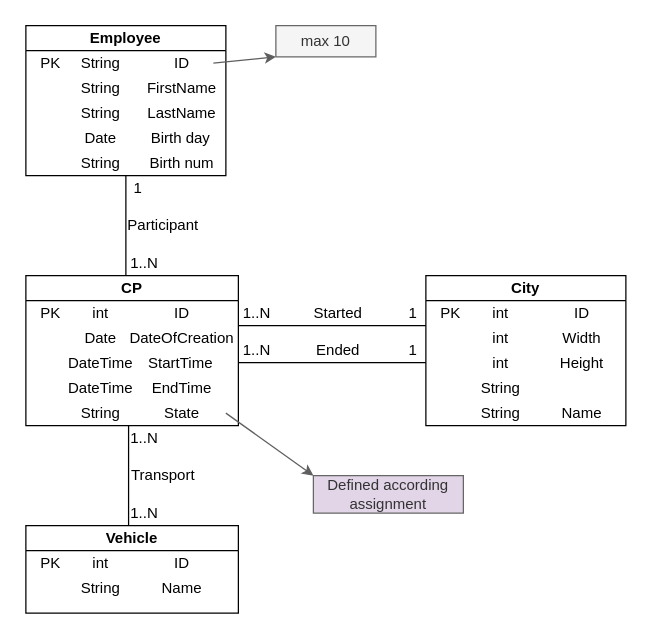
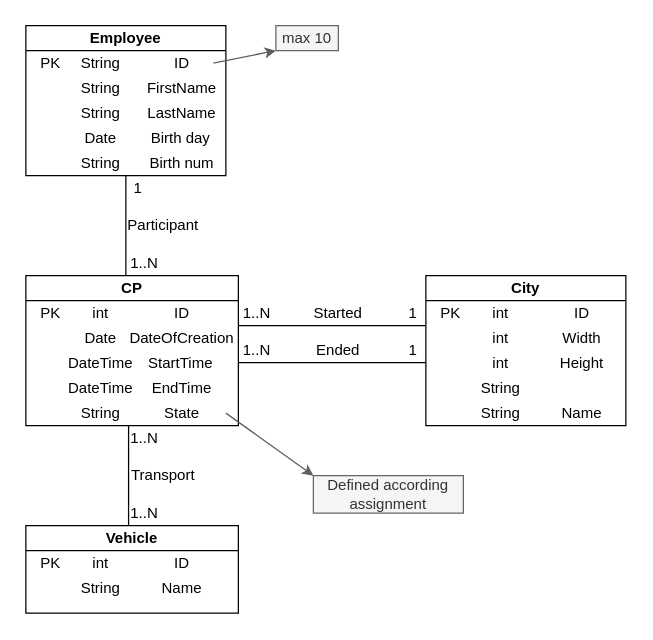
(326, 41) -> (307, 38)
(388, 494) -> (388, 494)
